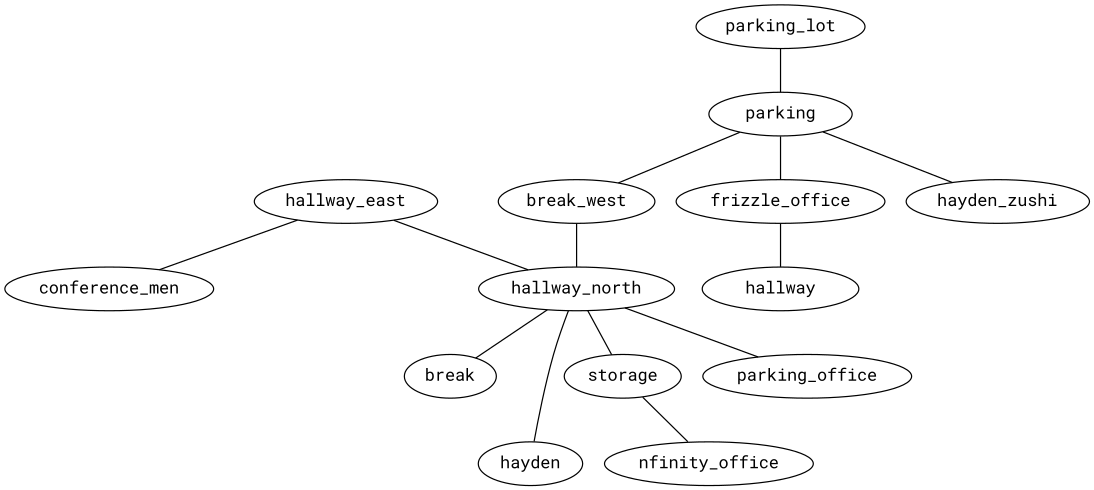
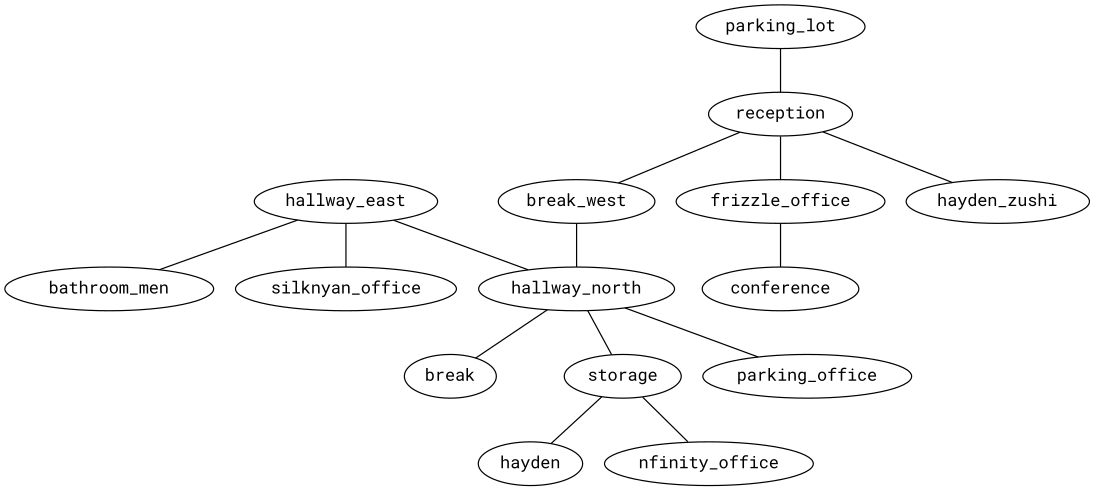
(781, 114) -> (781, 114)
(109, 289) -> (109, 289)
none -> (346, 289)
(781, 289) -> (781, 289)
(548, 375) -> (576, 420)
